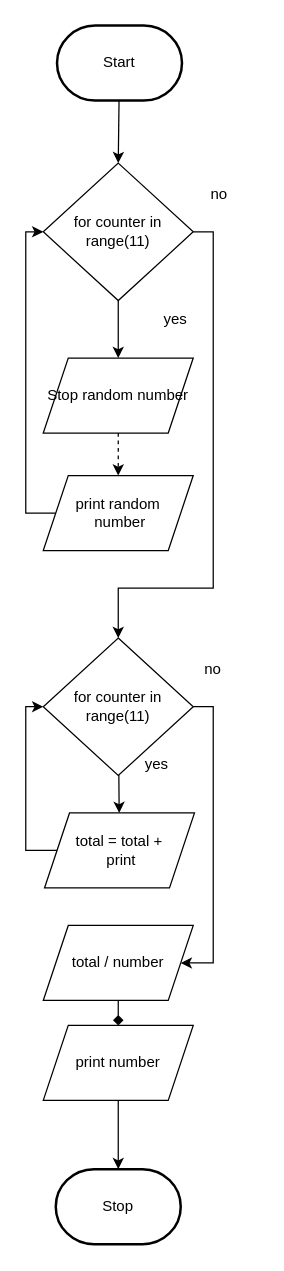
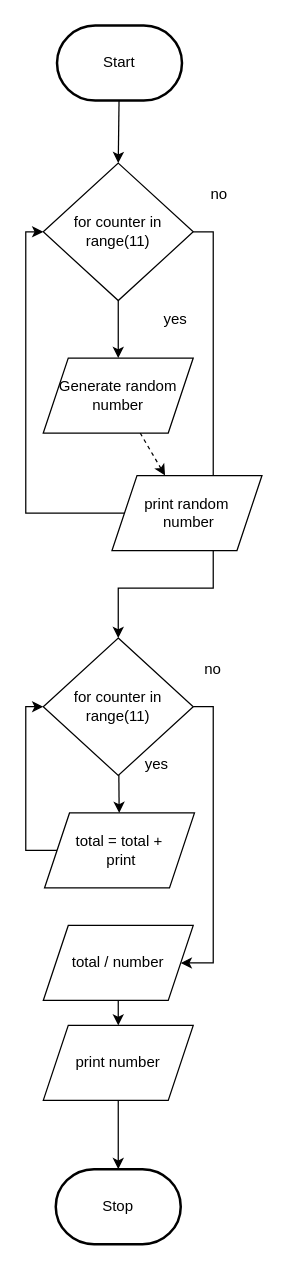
(118, 396) -> (118, 396)
(118, 513) -> (187, 513)
(118, 1015) -> (118, 1016)
